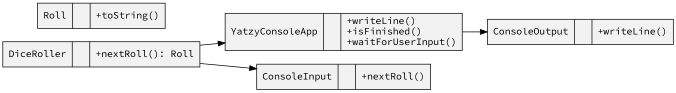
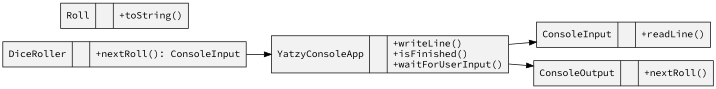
(633, 32) -> (676, 73)
(145, 54) -> (168, 54)
(225, 66) -> (519, 43)
(393, 76) -> (673, 34)
